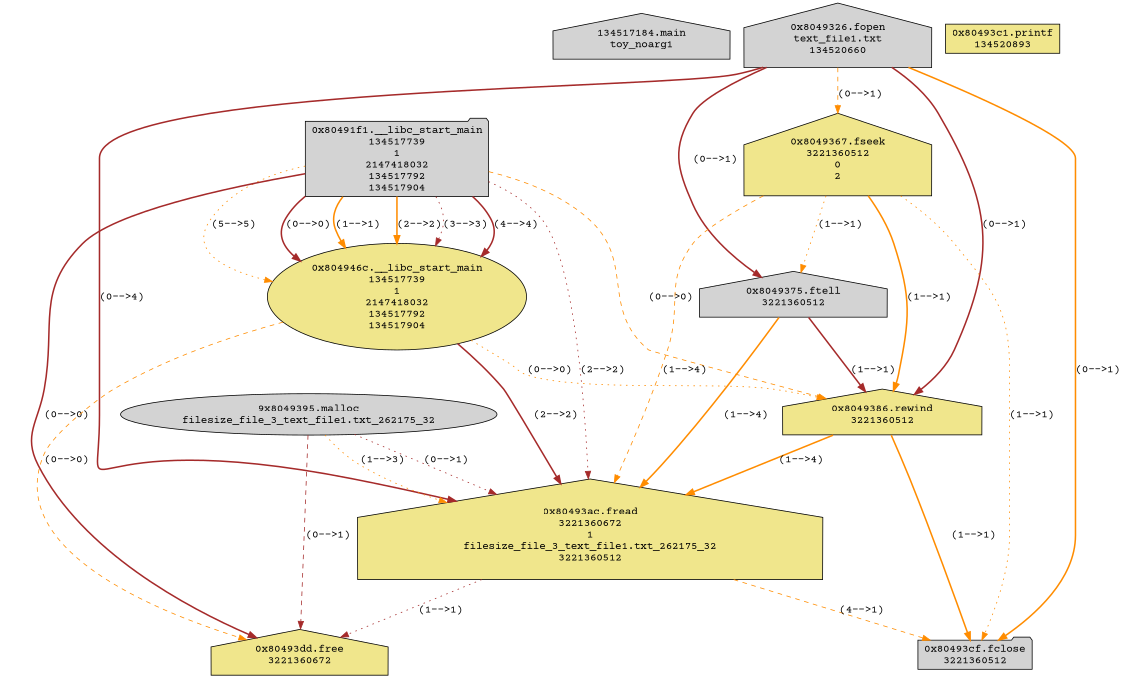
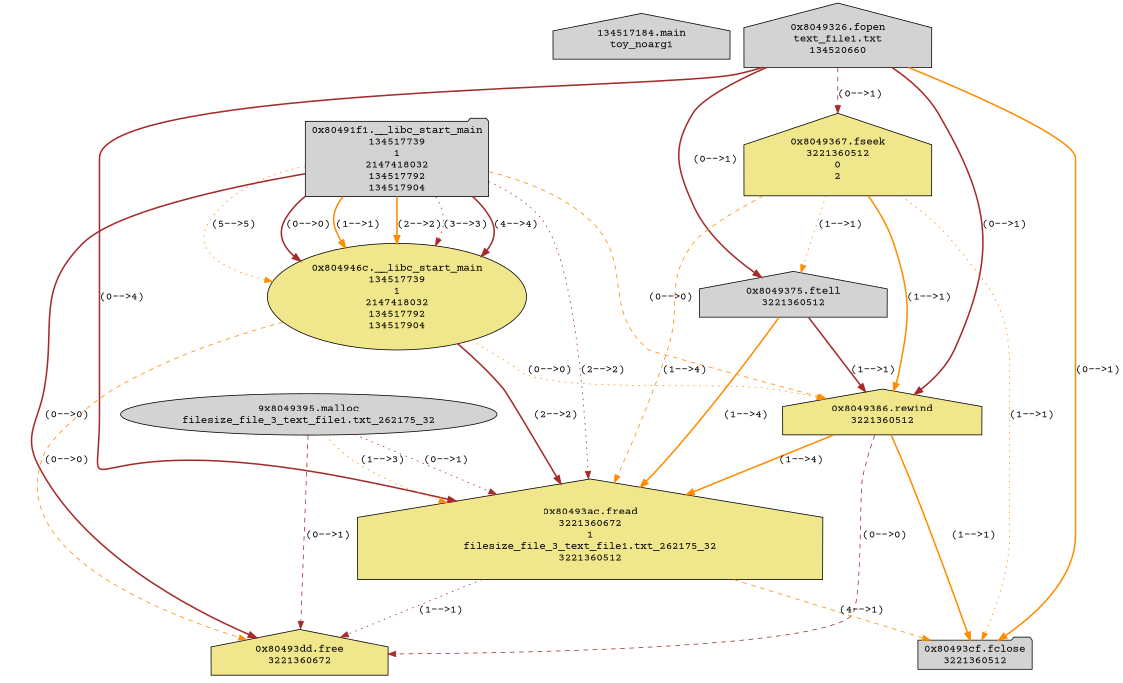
(1003, 39) -> none
(838, 86) -> (838, 86)
none -> (717, 642)
